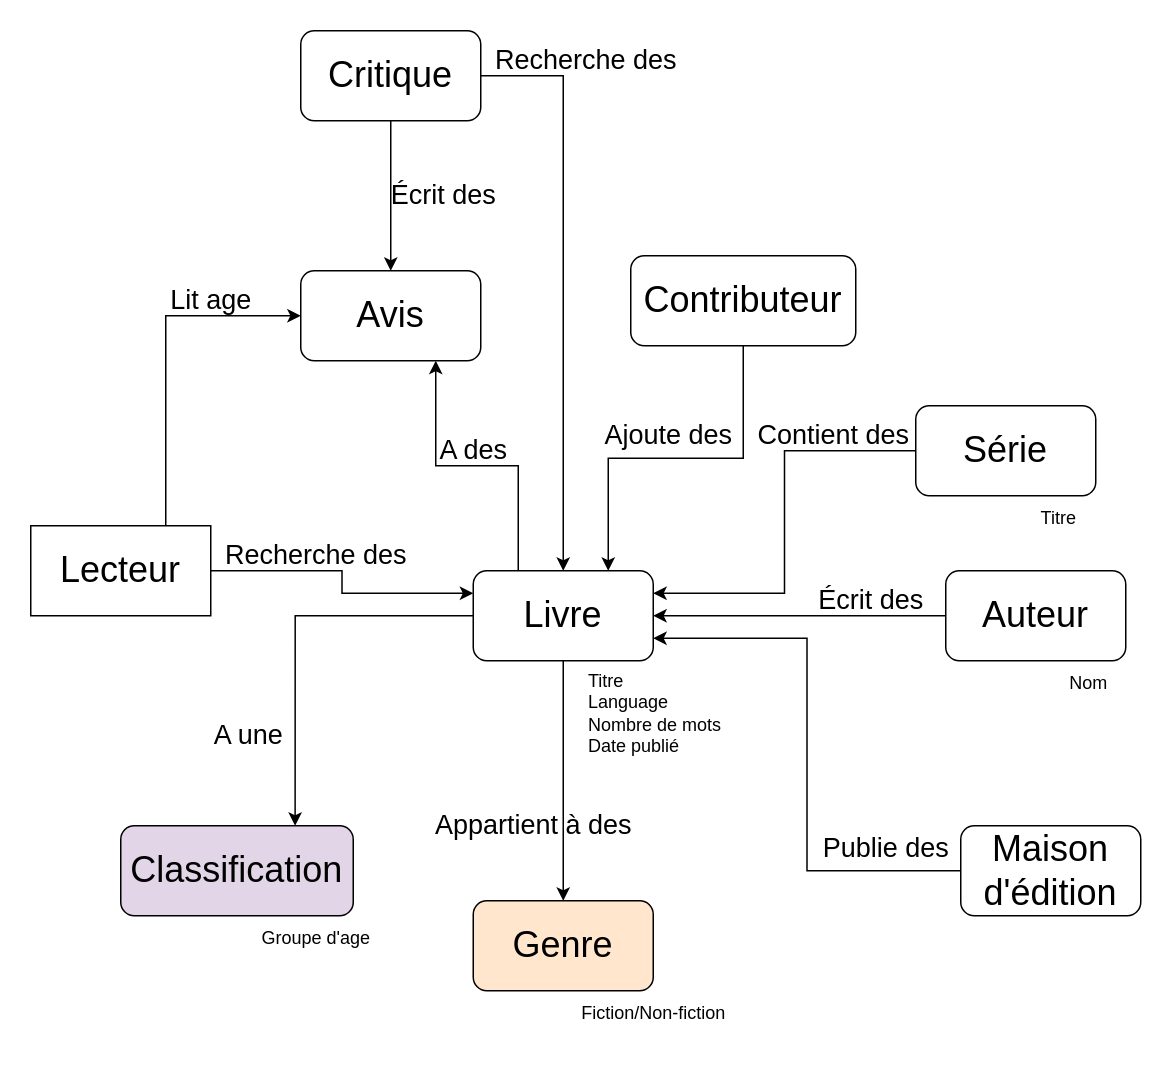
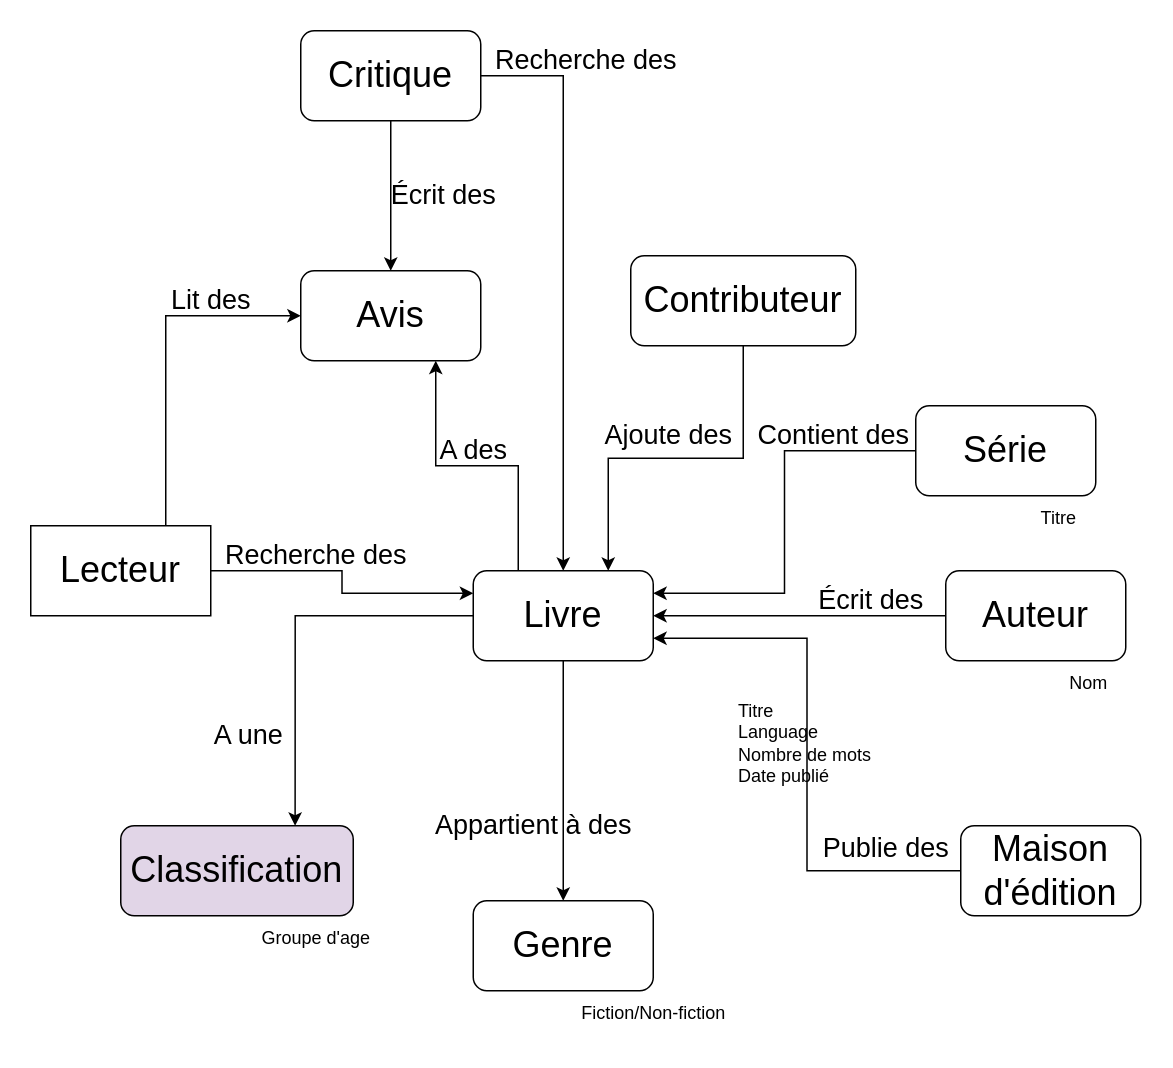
(212, 301) -> (212, 301)
(668, 713) -> (818, 743)
(563, 946) -> (563, 946)
